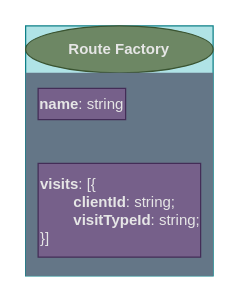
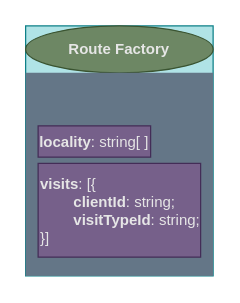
(82, 104) -> none
none -> (94, 141)
